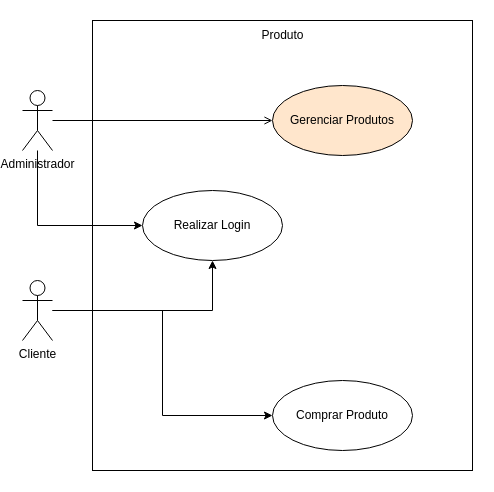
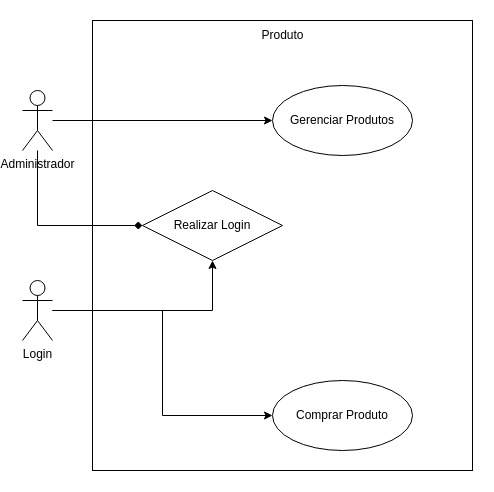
(266, 121) -> (264, 121)
(343, 121) -> (343, 121)
(134, 226) -> (133, 226)
(213, 226) -> (213, 226)
(38, 355) -> (38, 355)
